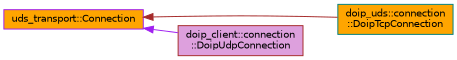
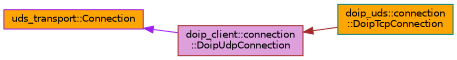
(245, 16) -> (325, 29)
